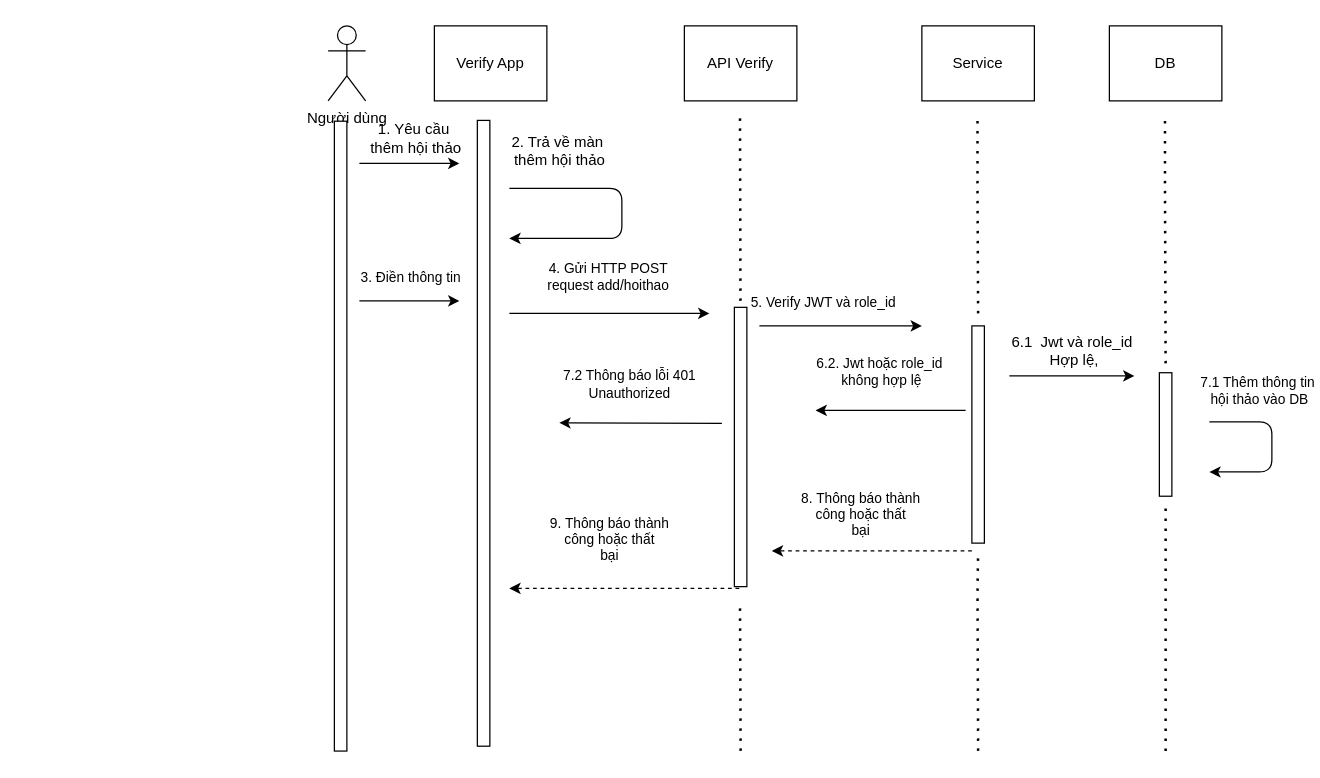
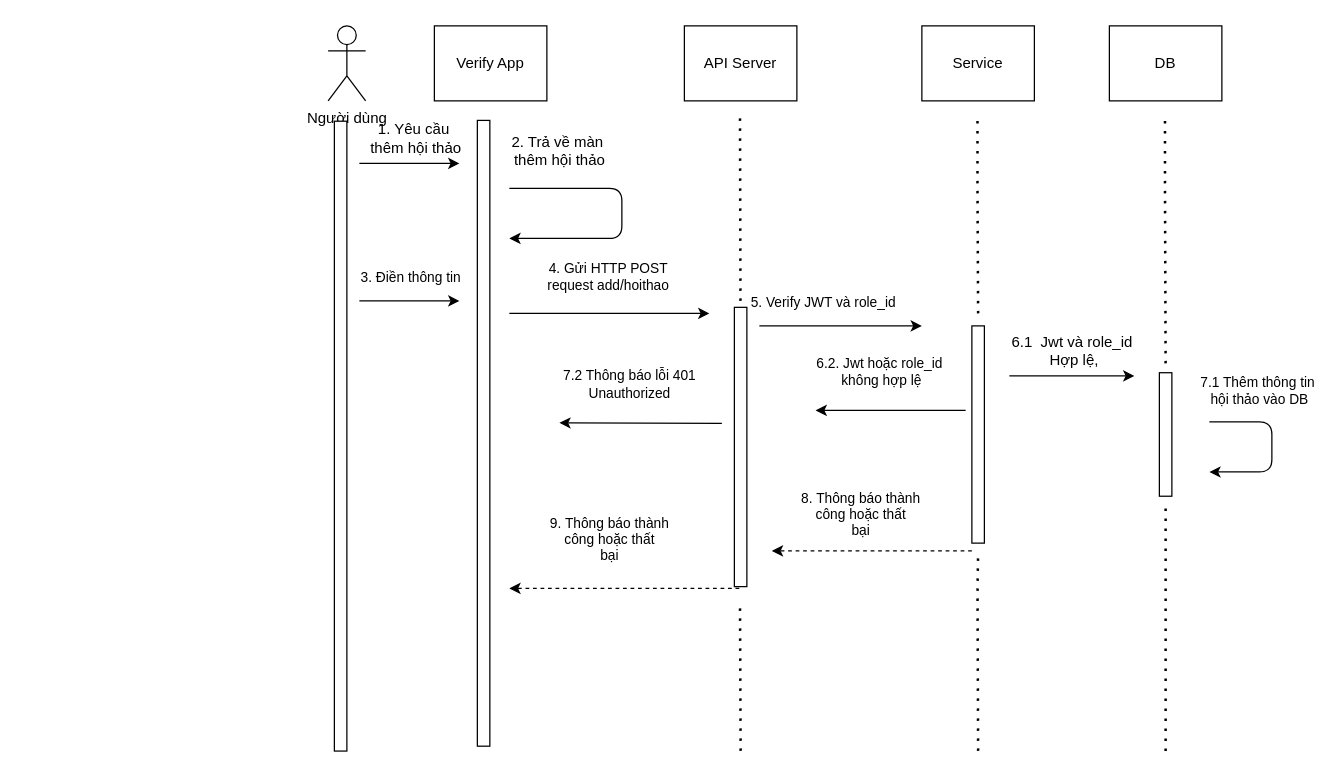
(741, 63) -> (741, 63)
